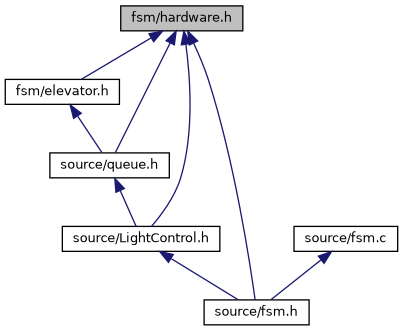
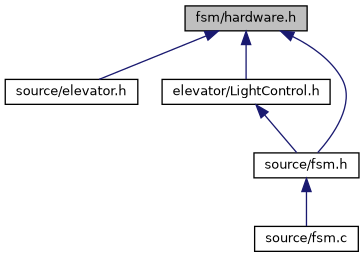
(62, 92) -> (72, 92)
(110, 165) -> none
(141, 239) -> (246, 92)
(296, 280) -> (306, 209)
